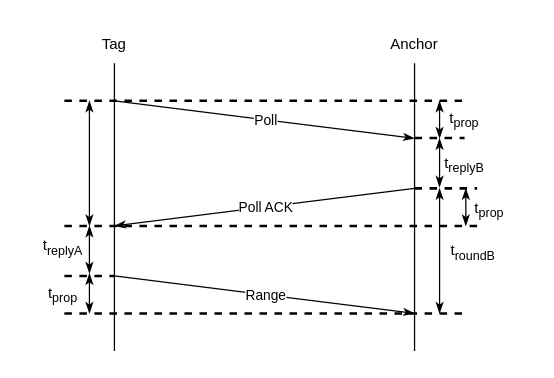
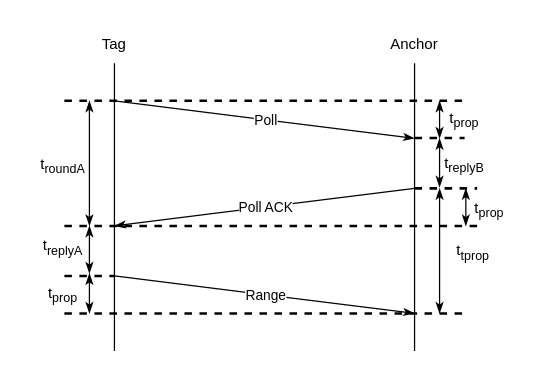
none -> (63, 166)
(473, 252) -> (473, 252)
